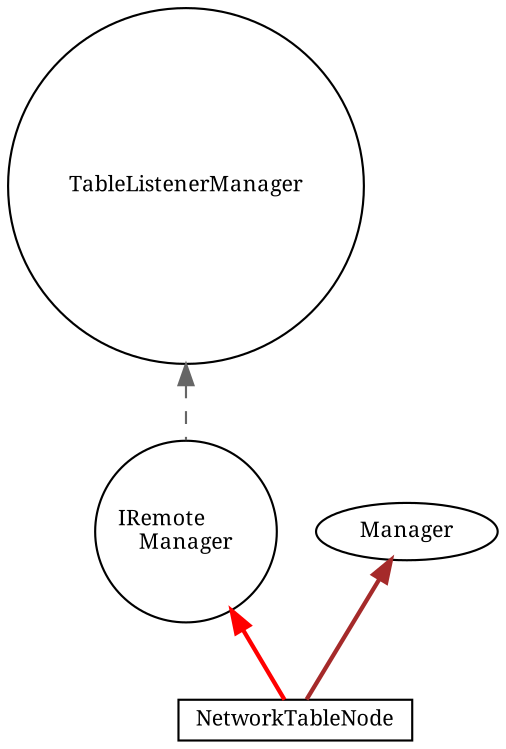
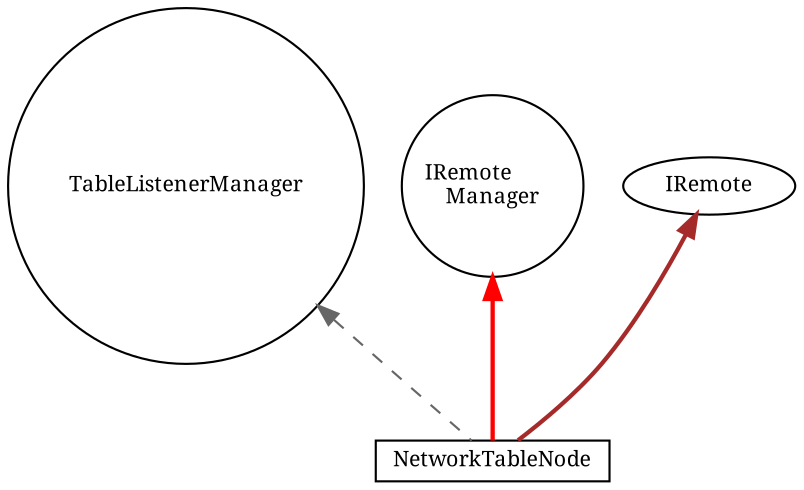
(186, 413) -> (403, 380)
(407, 532) -> (709, 186)
